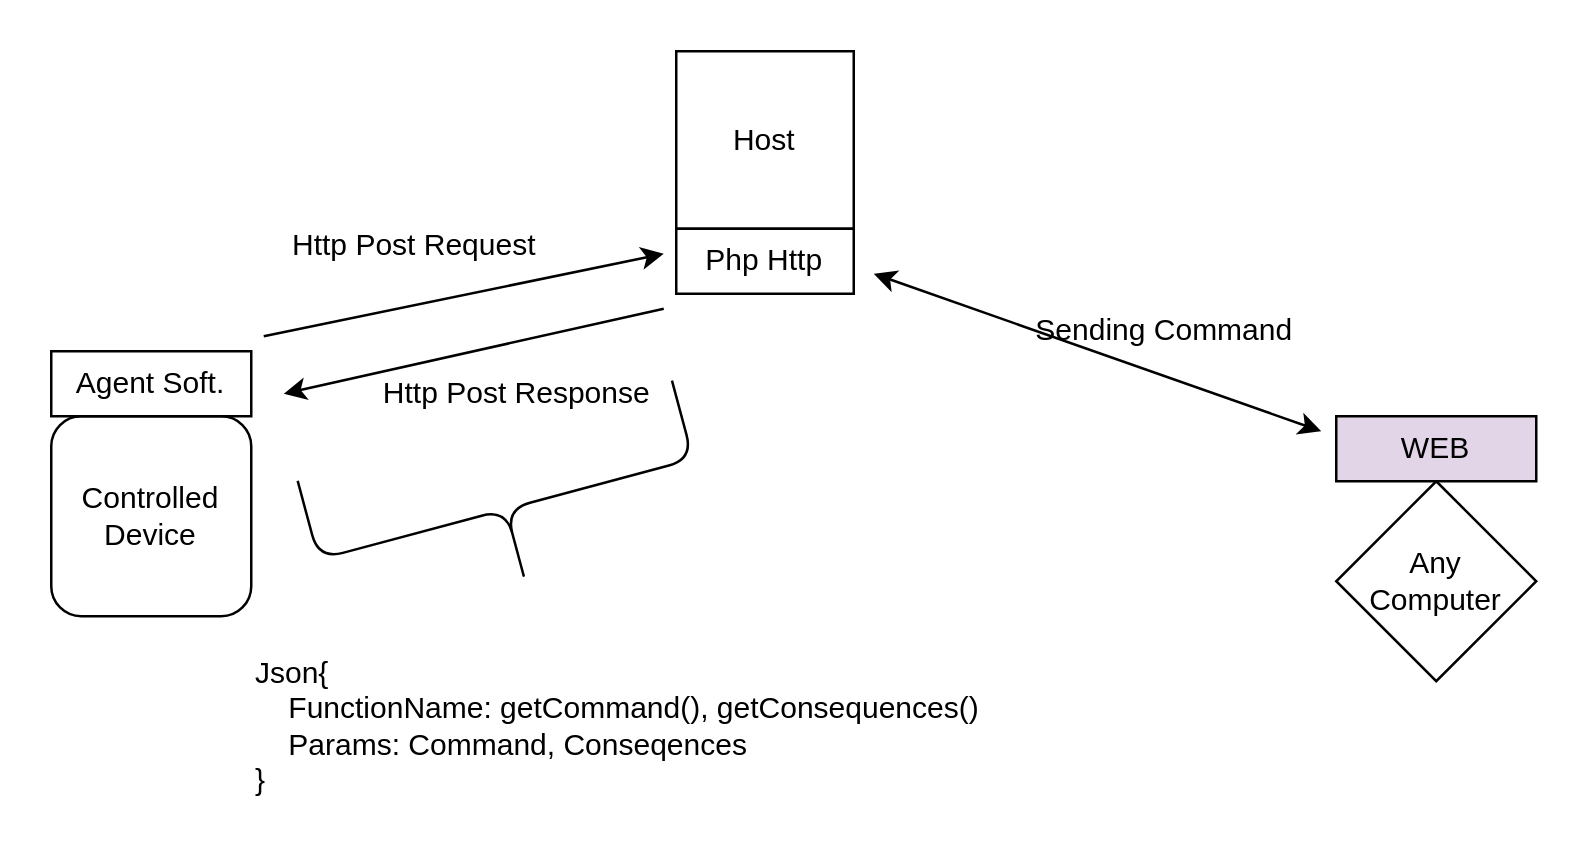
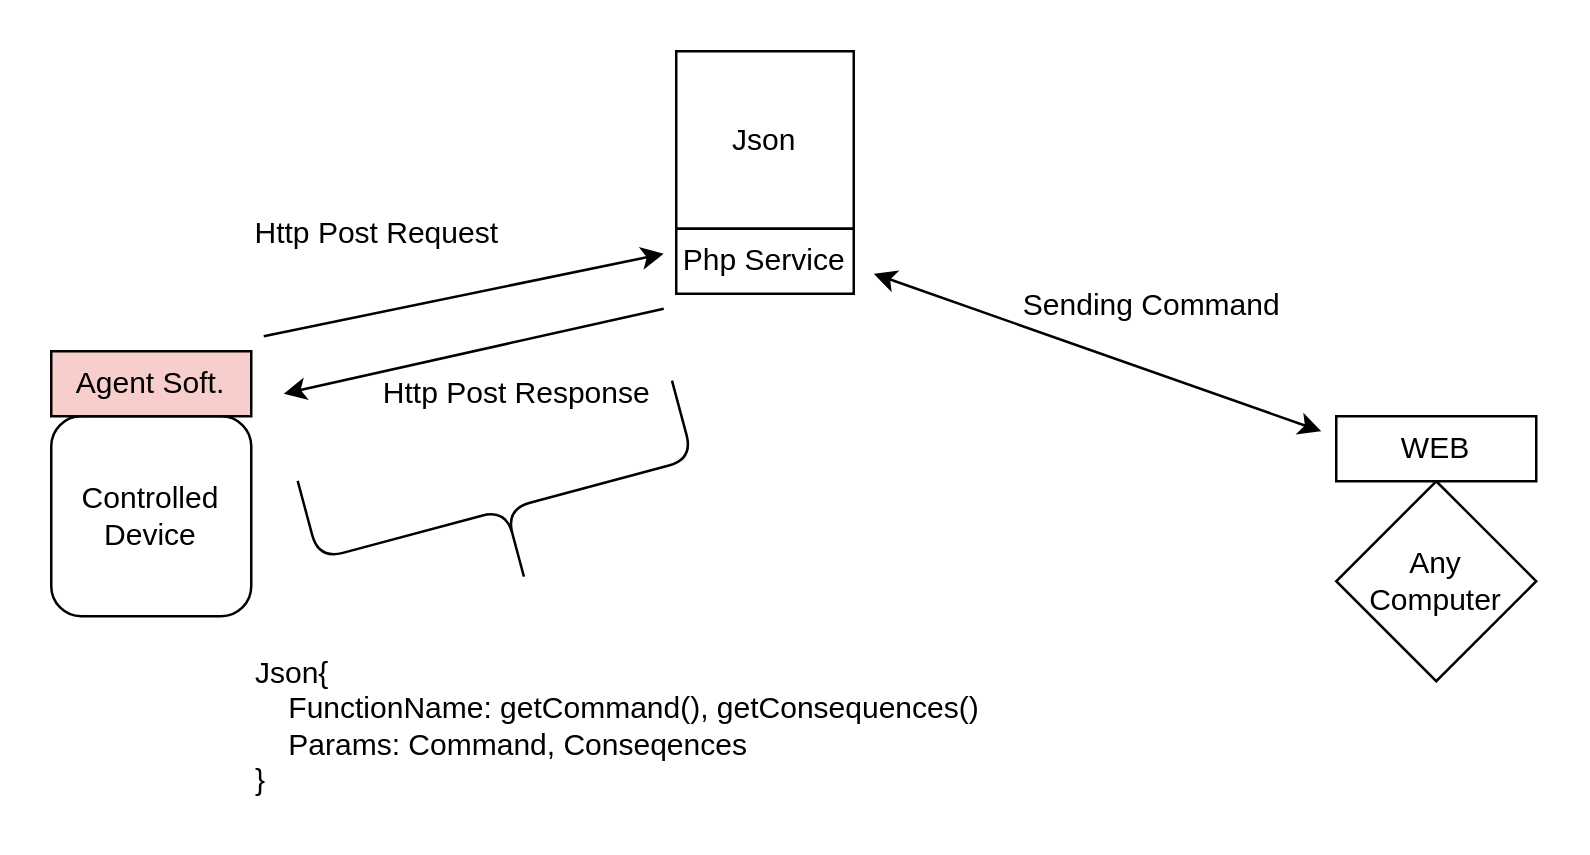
(765, 141) -> (765, 141)
(413, 246) -> (375, 234)
(765, 261) -> (765, 261)
(1163, 331) -> (1150, 306)
(151, 384) -> (151, 384)
(1436, 449) -> (1436, 449)
